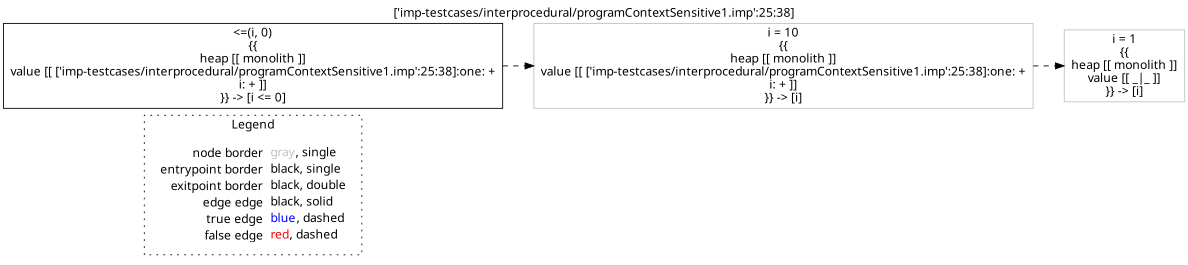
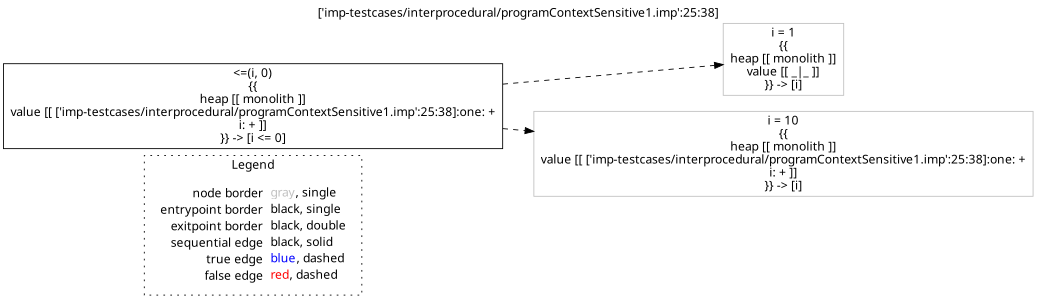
(1044, 66) -> (609, 75)
(235, 203) -> (219, 243)
